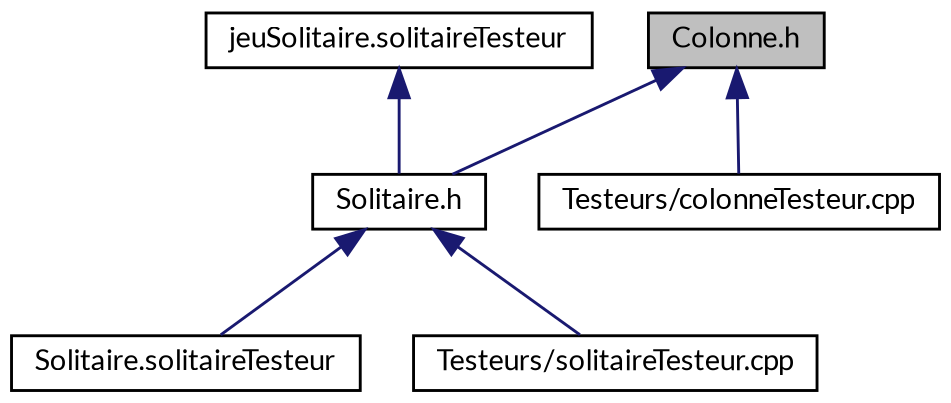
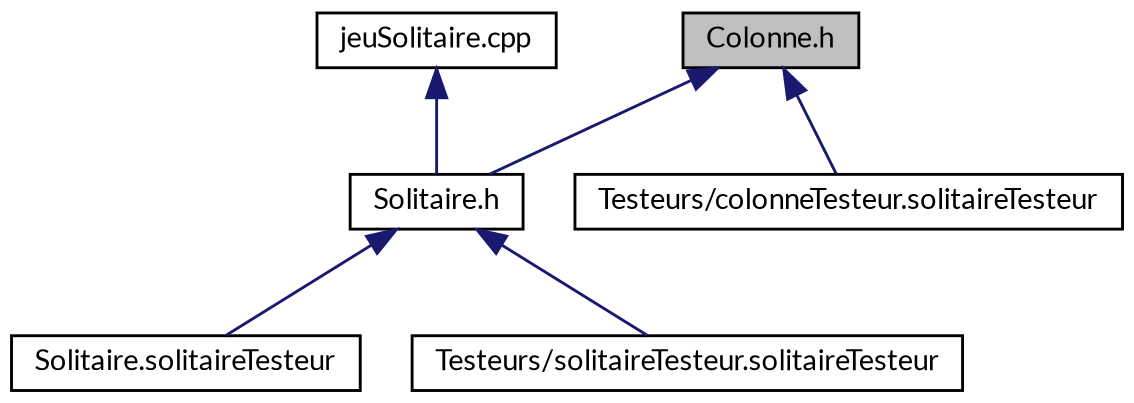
(399, 40) -> (437, 40)
(739, 202) -> (849, 202)
(615, 363) -> (687, 363)
